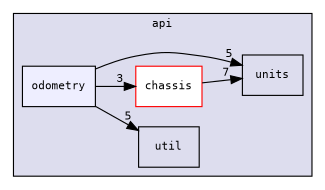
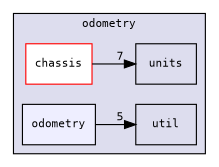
(163, 24) -> (109, 24)
(162, 53) -> none
(110, 86) -> none
